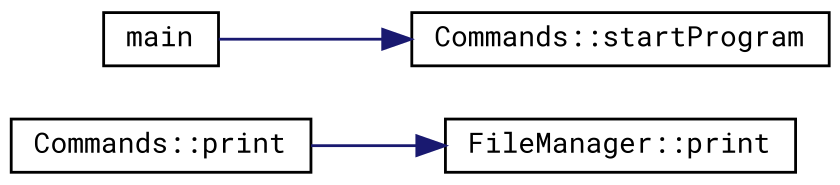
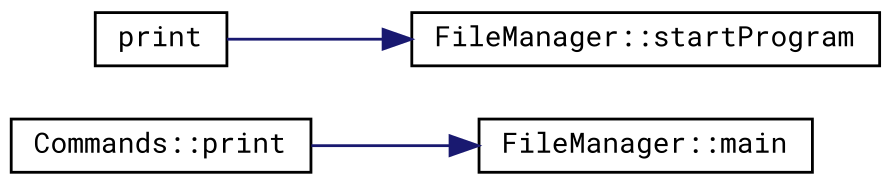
(161, 39) -> (161, 39)
(621, 39) -> (646, 39)
(621, 146) -> (646, 146)
